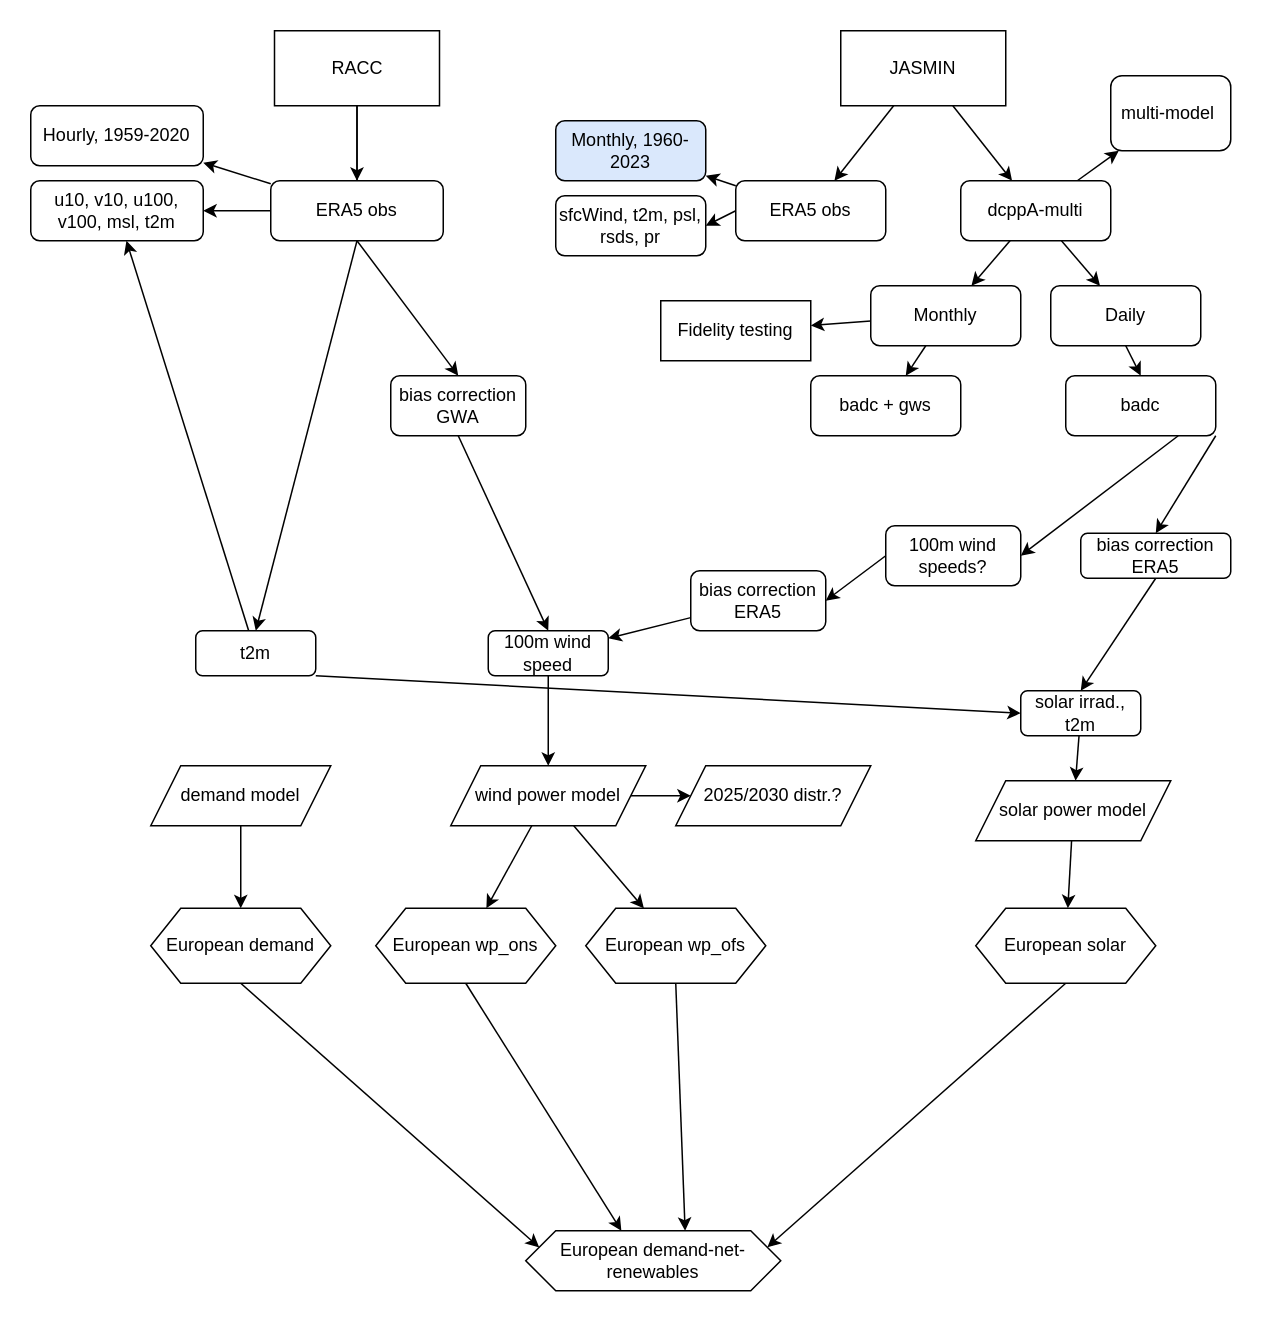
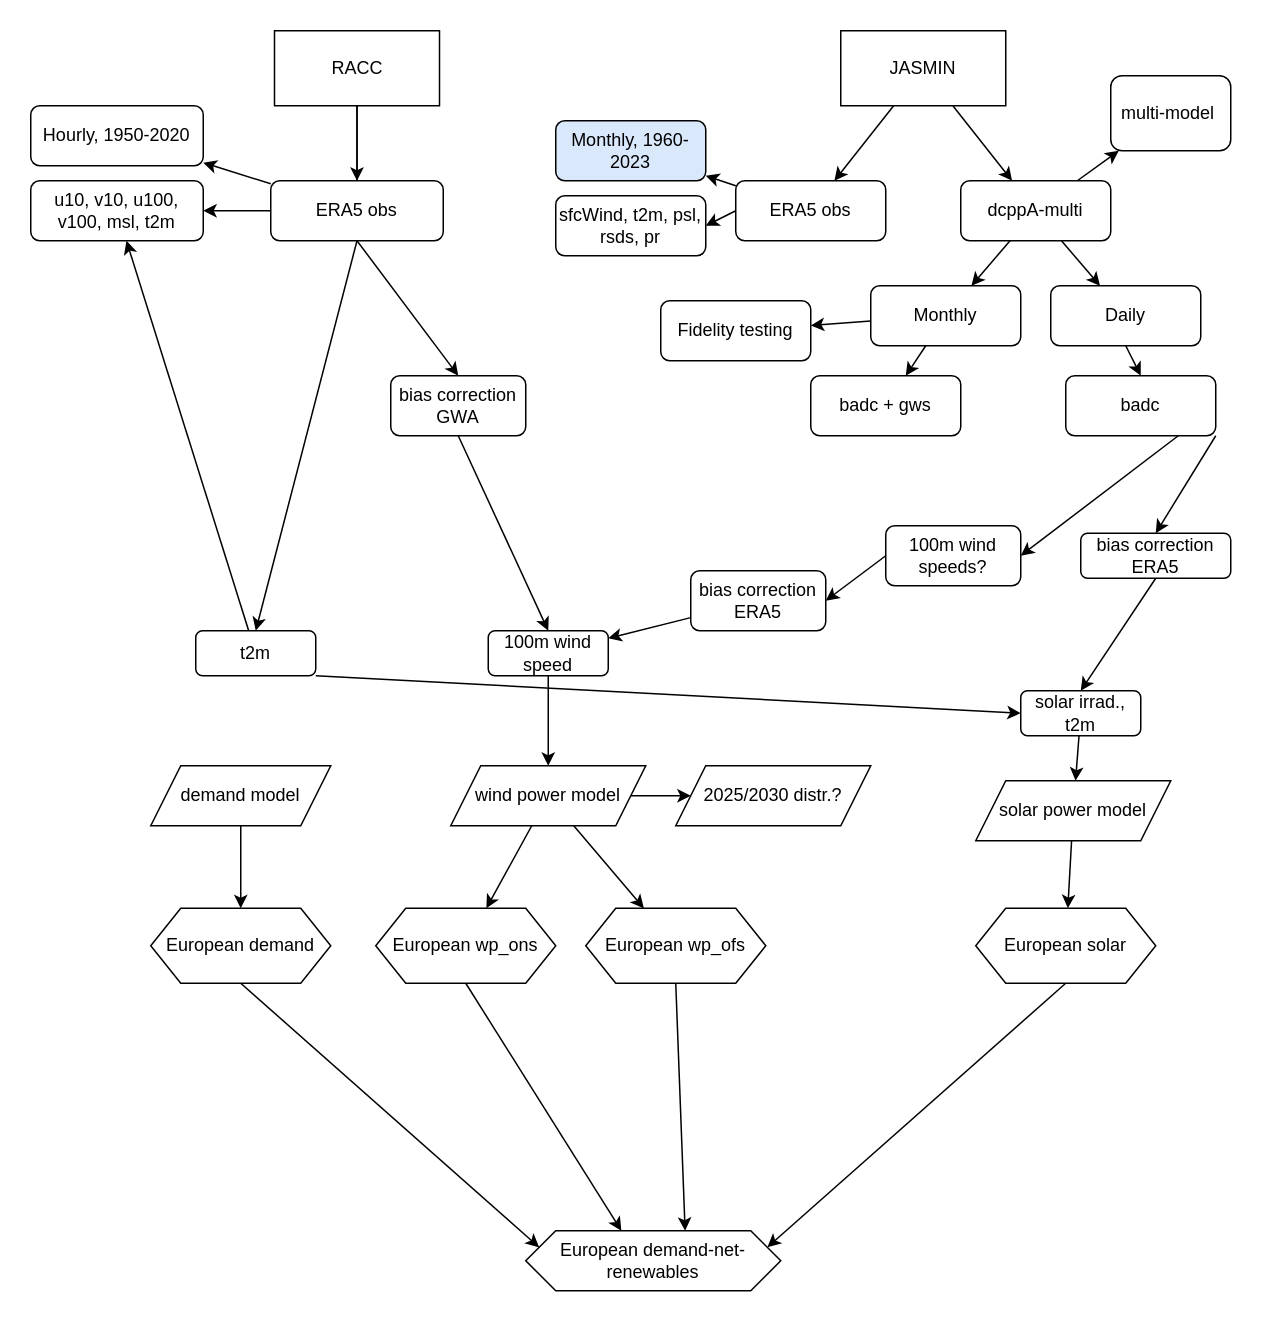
(117, 136) -> (117, 136)
(736, 331) -> (736, 331)
